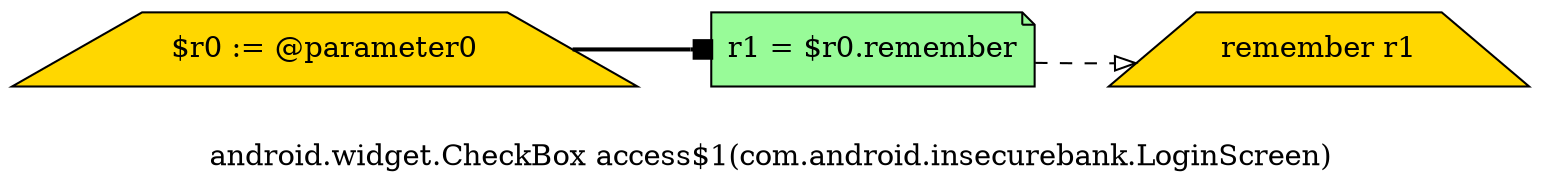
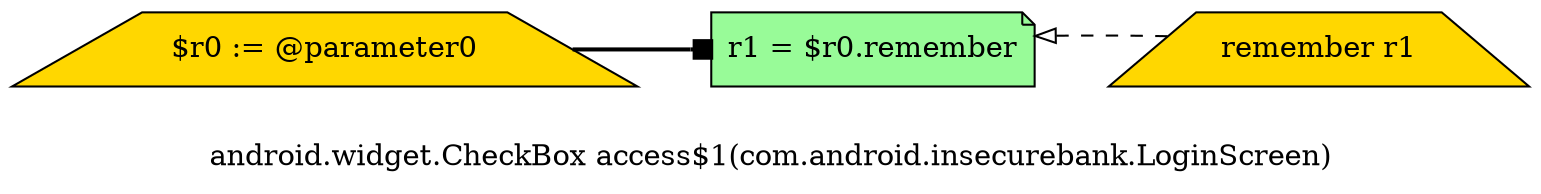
(1075, 63) -> (1112, 36)
